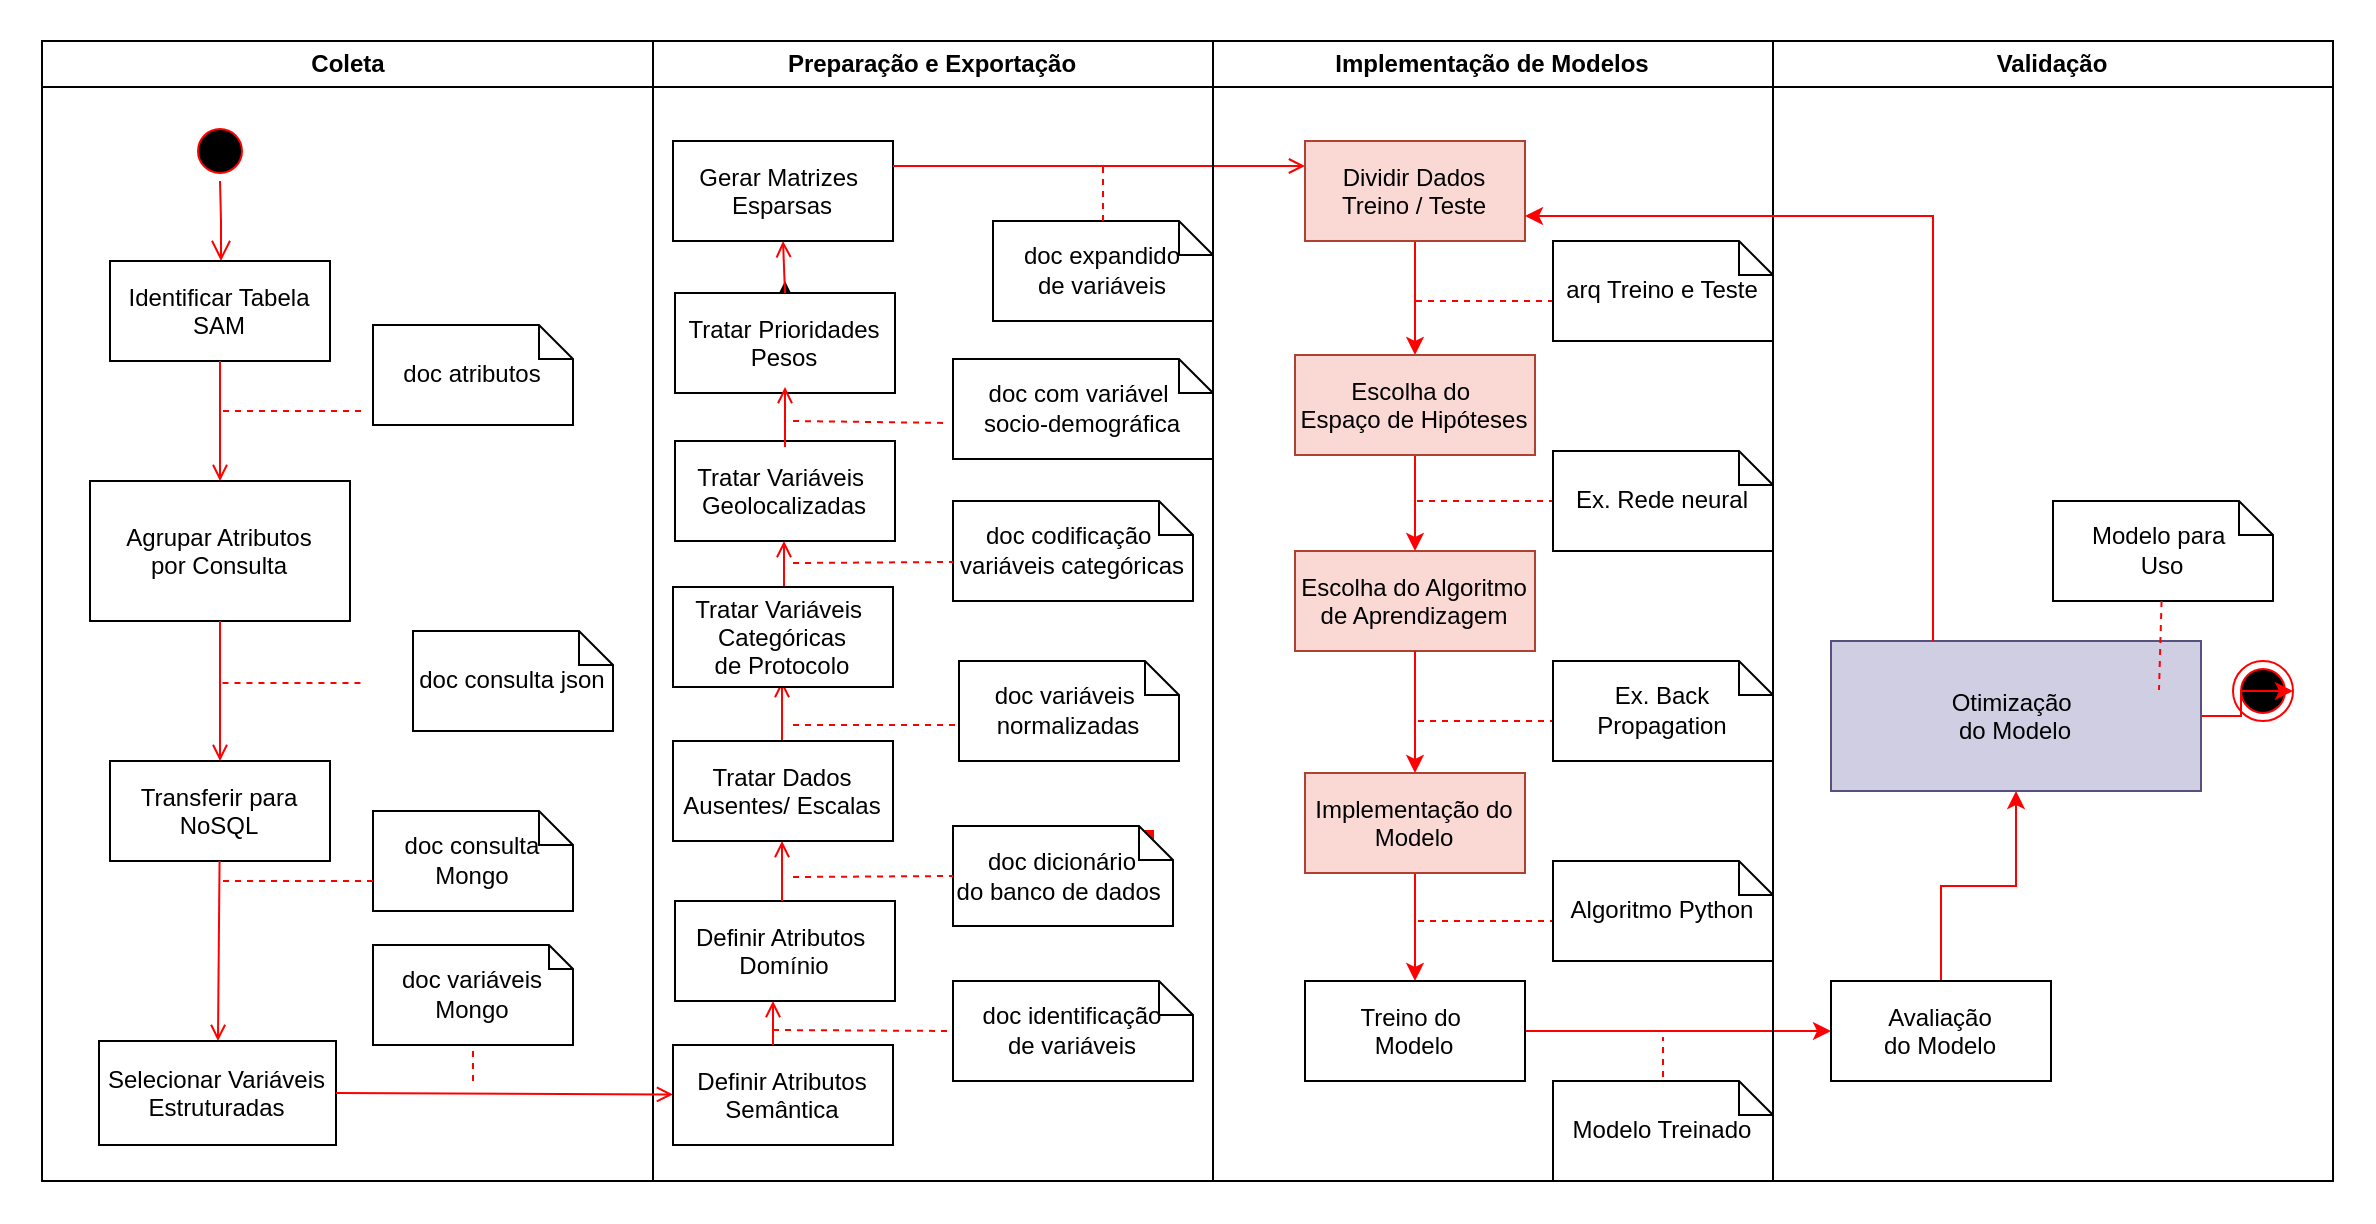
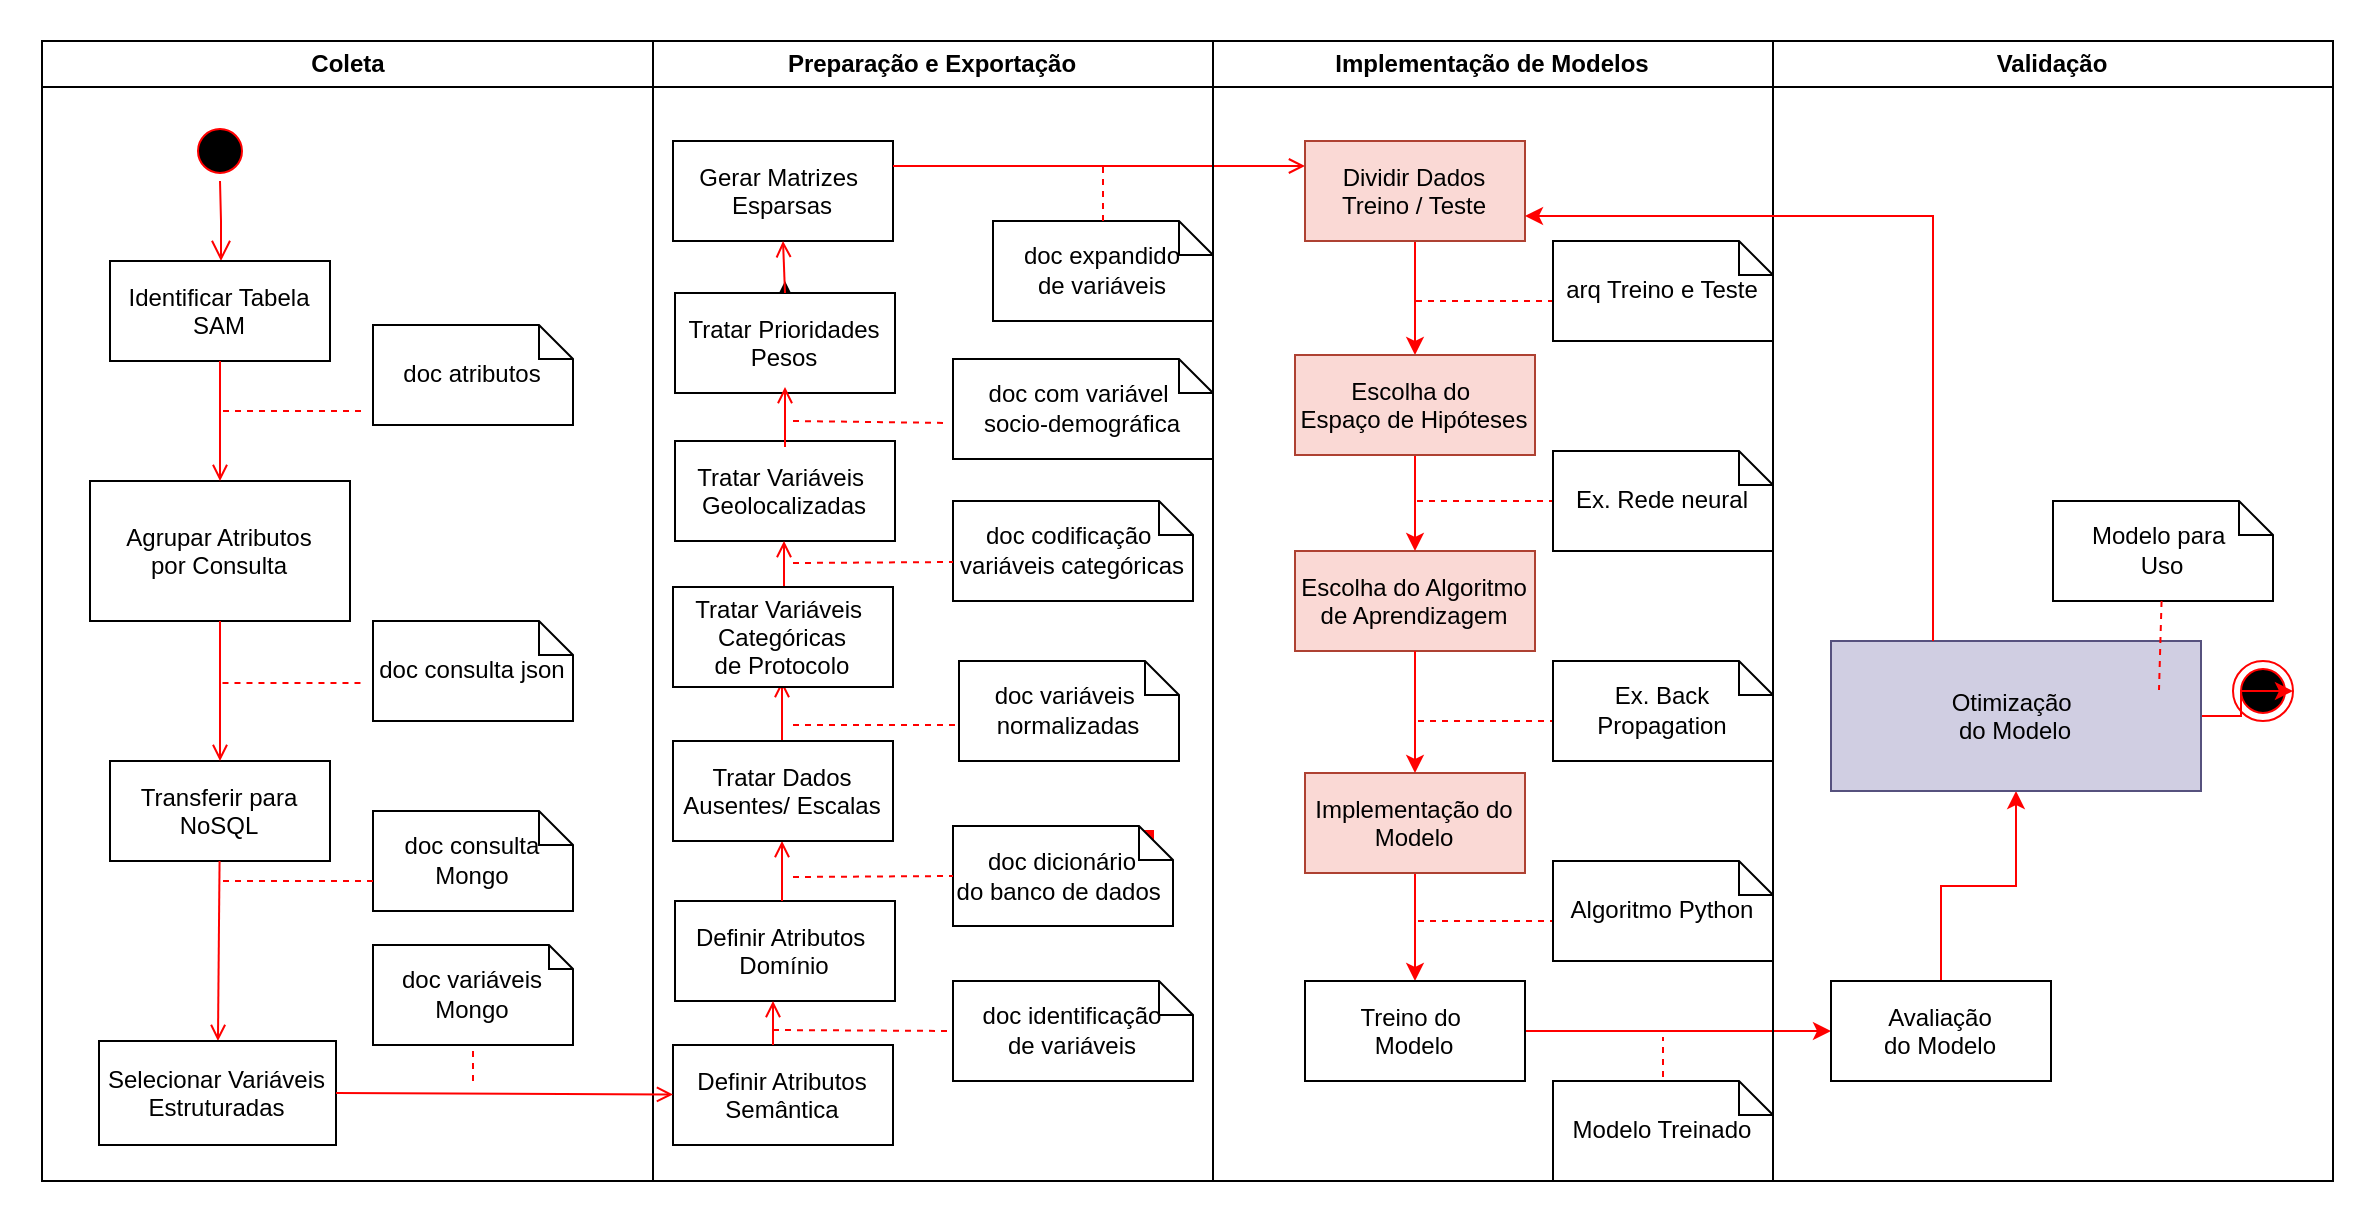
(513, 681) -> (473, 671)
